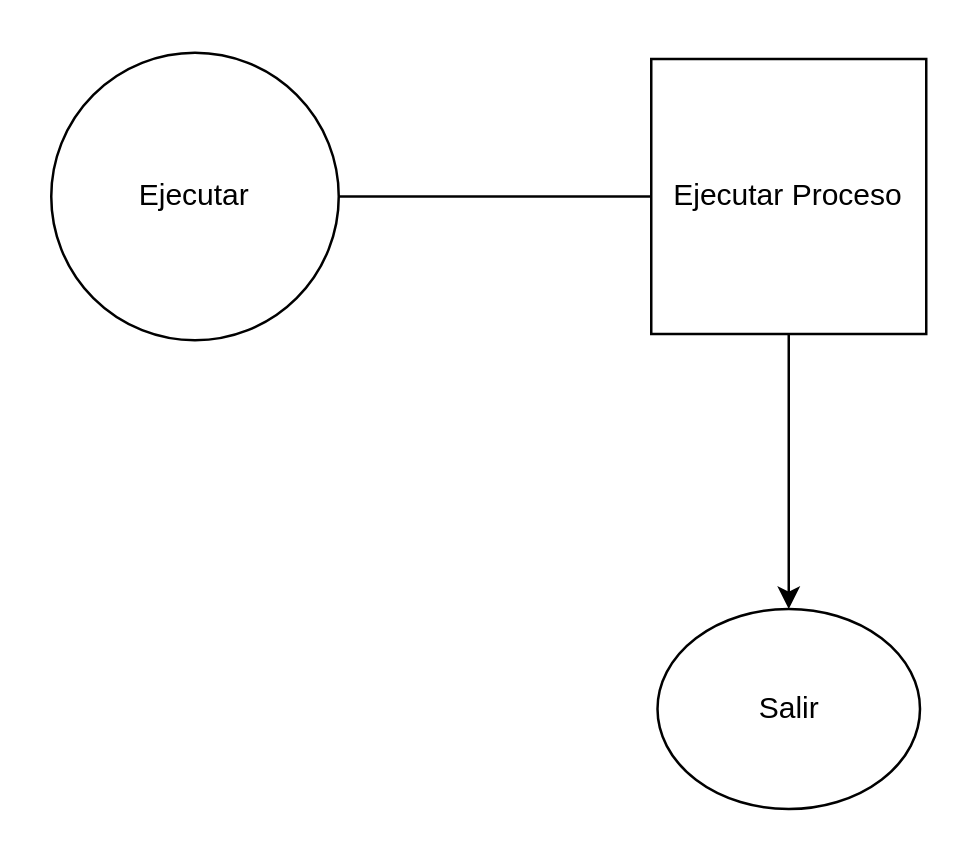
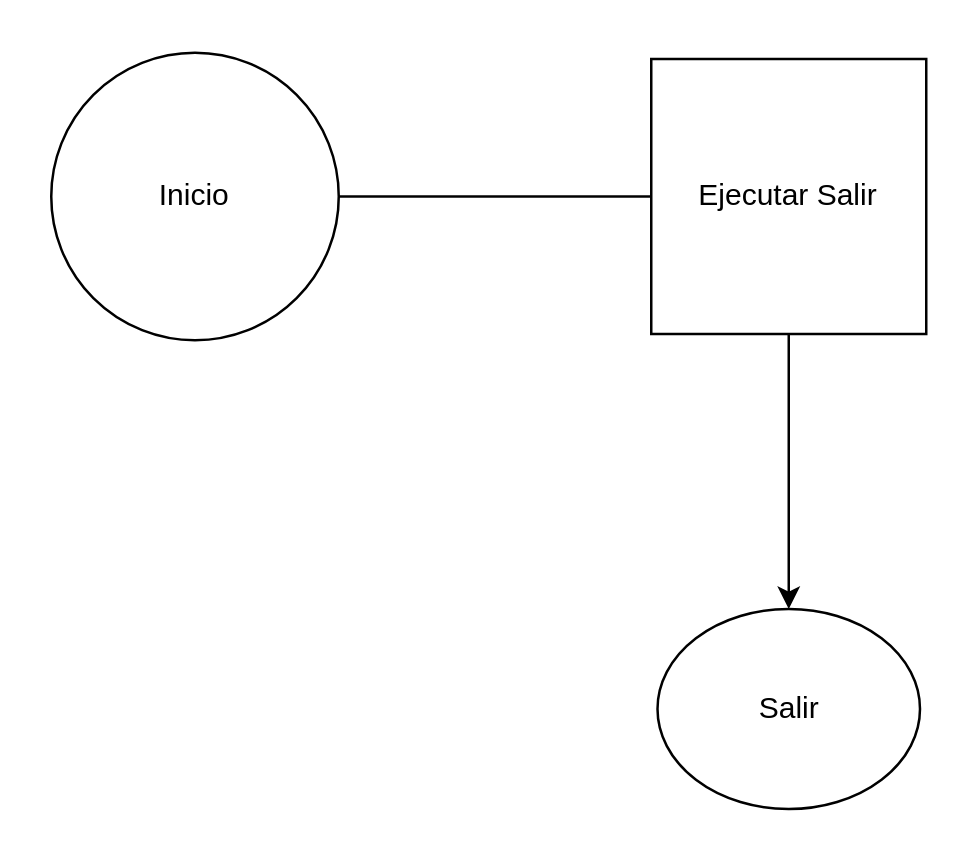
(195, 196) -> (195, 196)
(789, 196) -> (789, 196)
